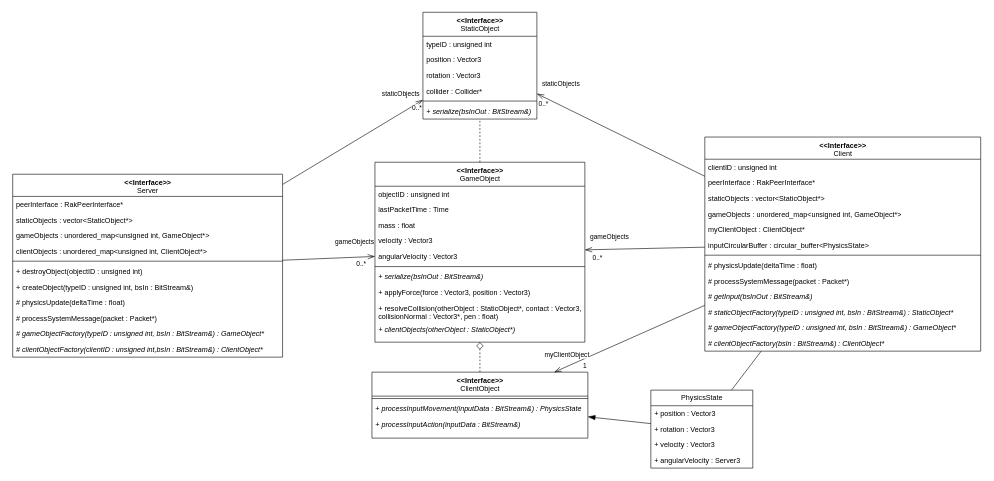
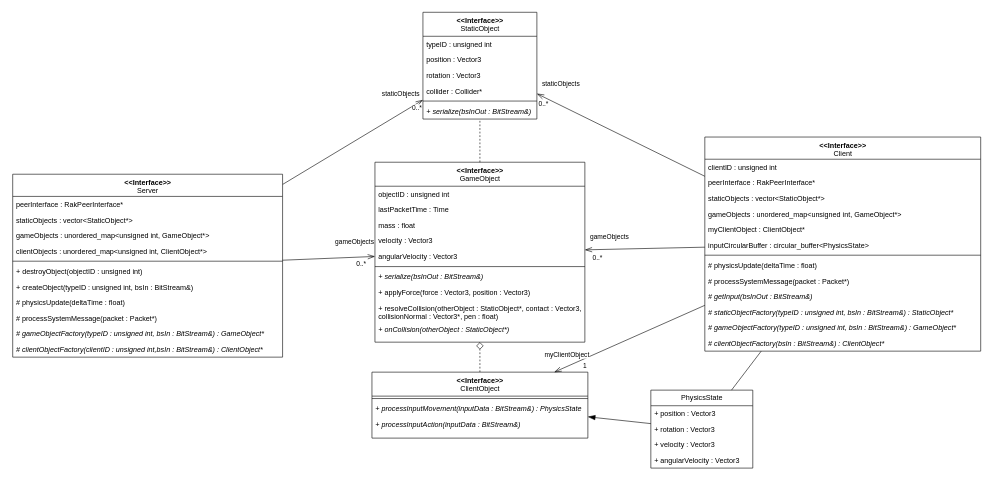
(460, 330) -> (454, 330)
(702, 461) -> (702, 461)
